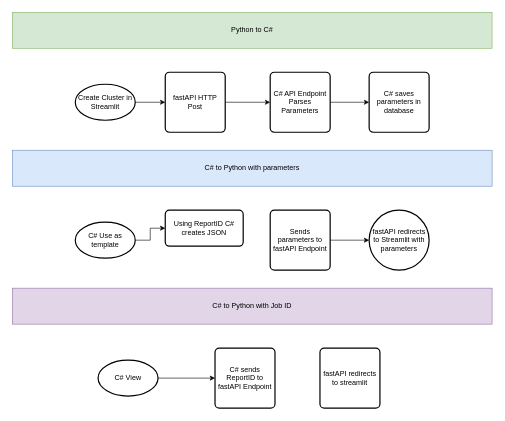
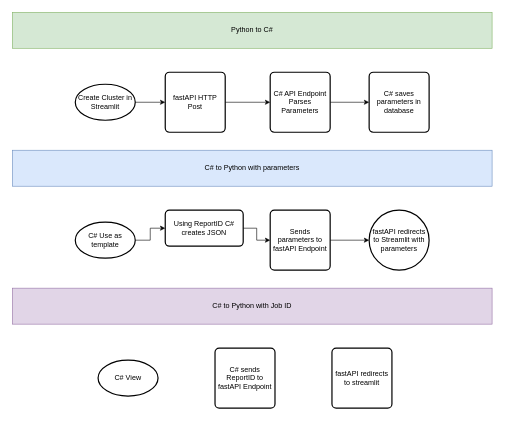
none -> (257, 237)
(209, 378) -> none
(350, 378) -> (362, 378)
